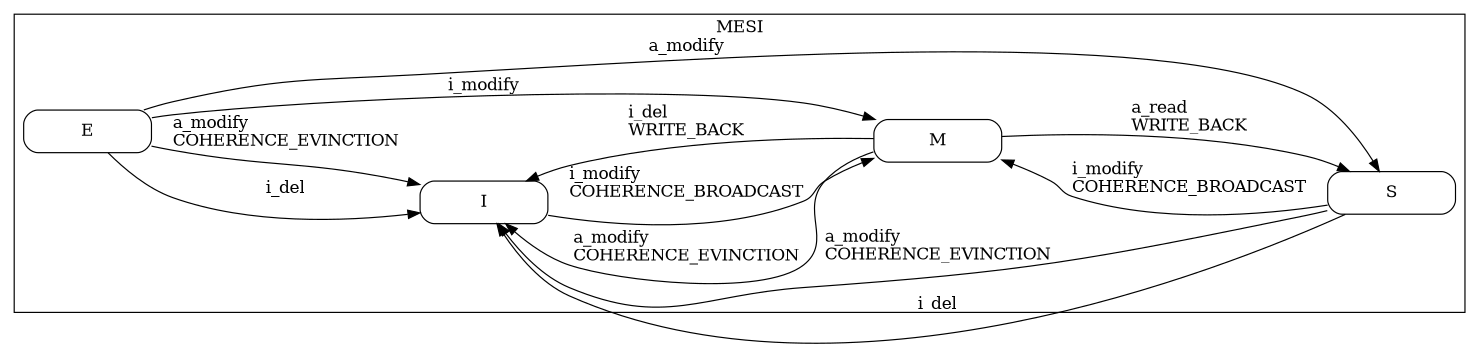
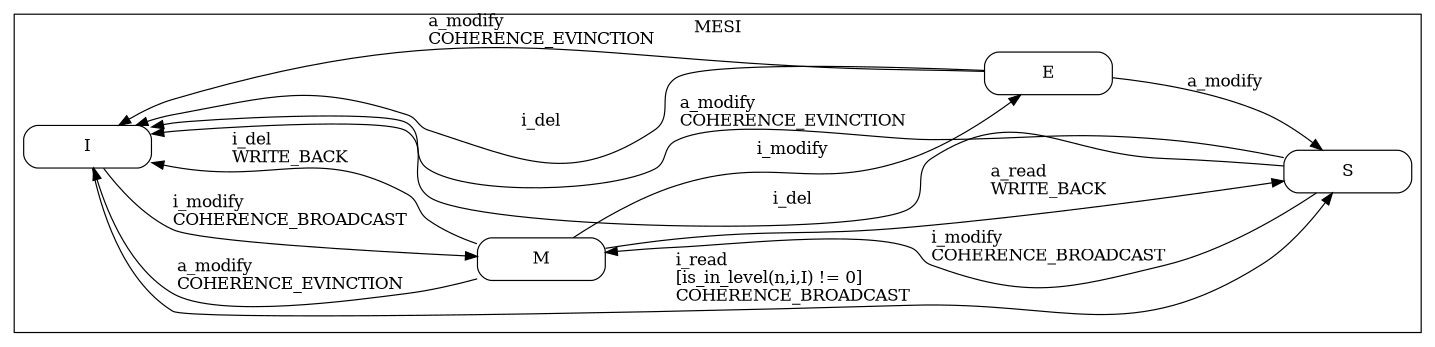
(508, 95) -> (794, 173)
none -> (683, 311)
